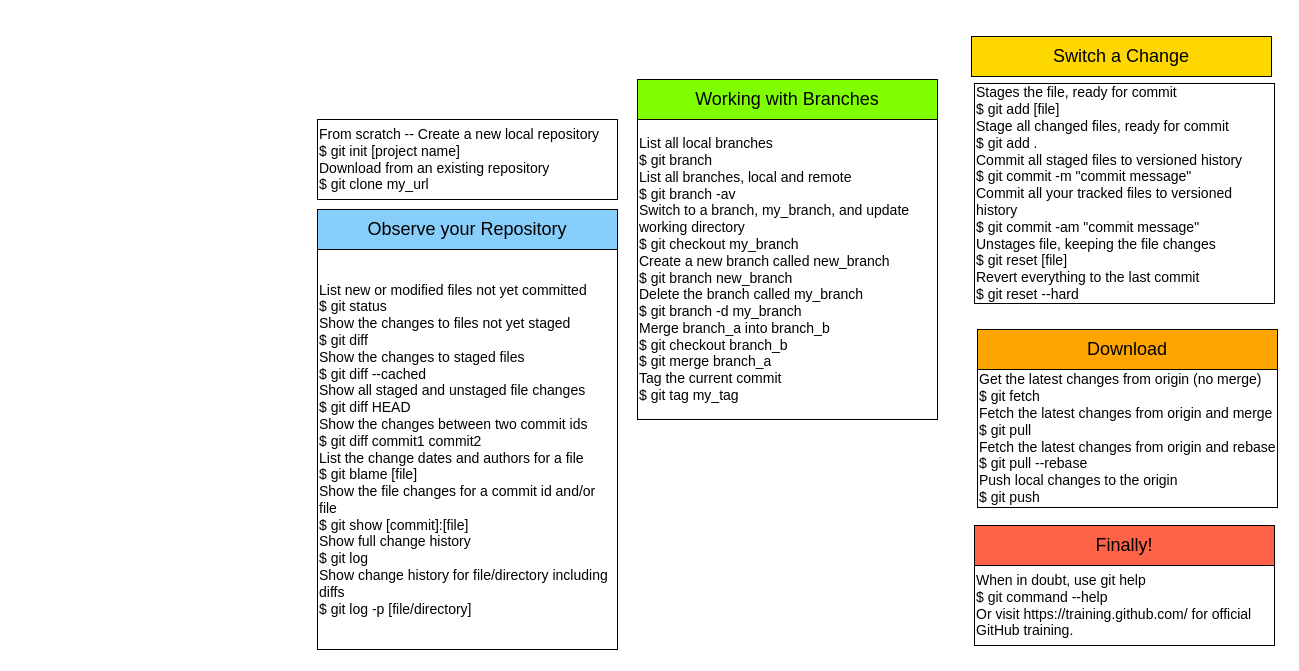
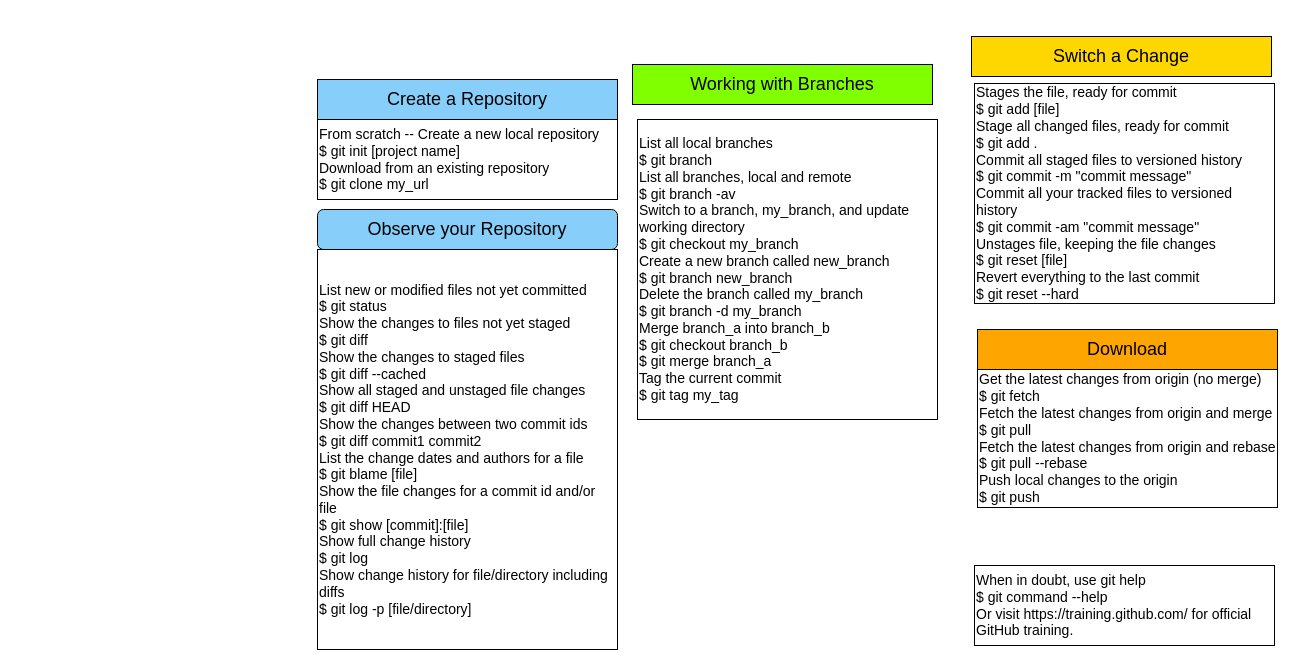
none -> (468, 100)
(788, 100) -> (783, 85)
(468, 230) -> (468, 230)
(1125, 546) -> none
